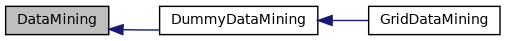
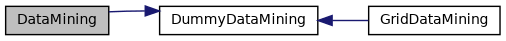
(141, 30) -> (127, 11)
